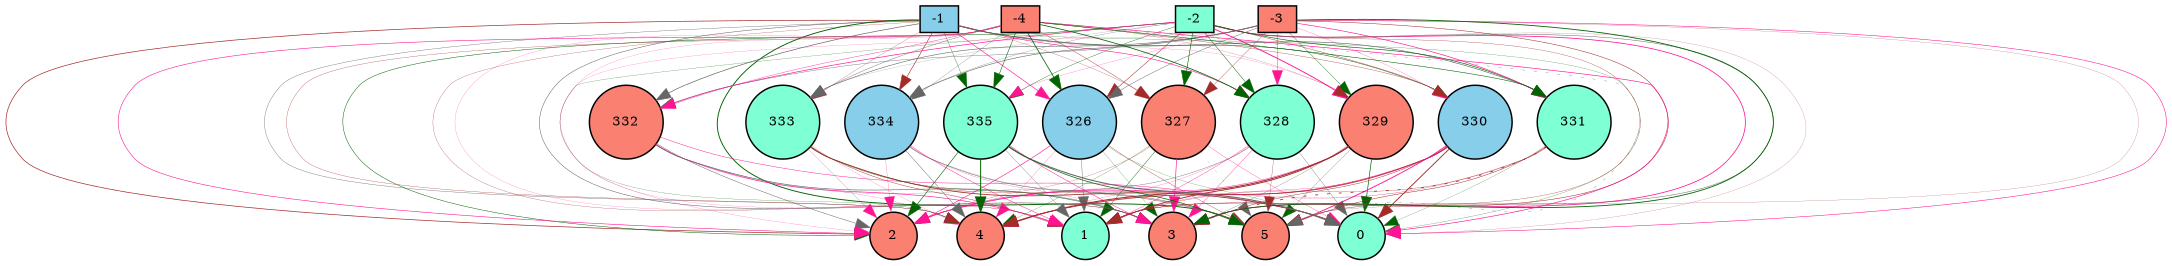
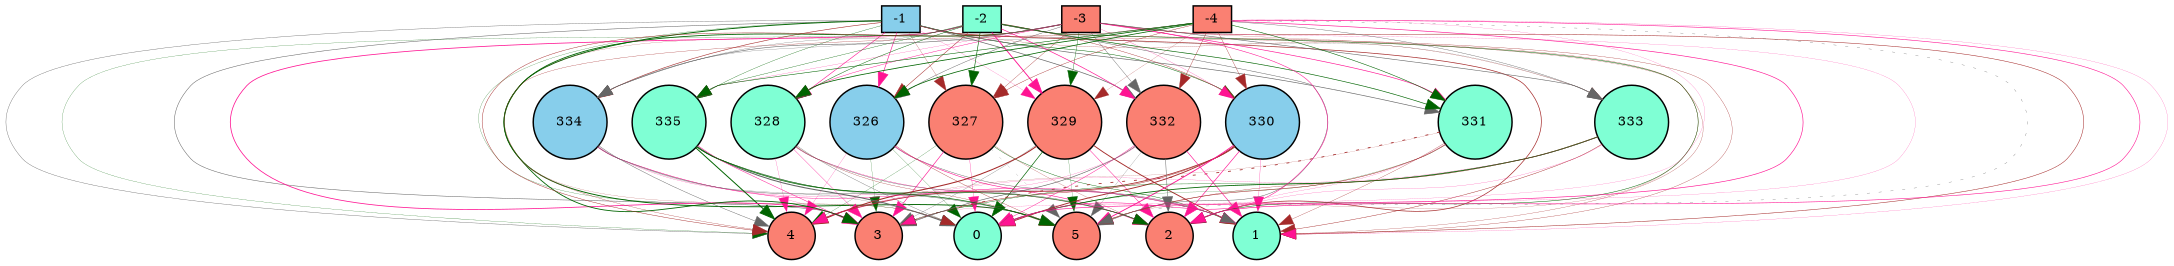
none -> (601, 43)
(837, 60) -> (1196, 54)
(1066, 195) -> (1307, 183)
